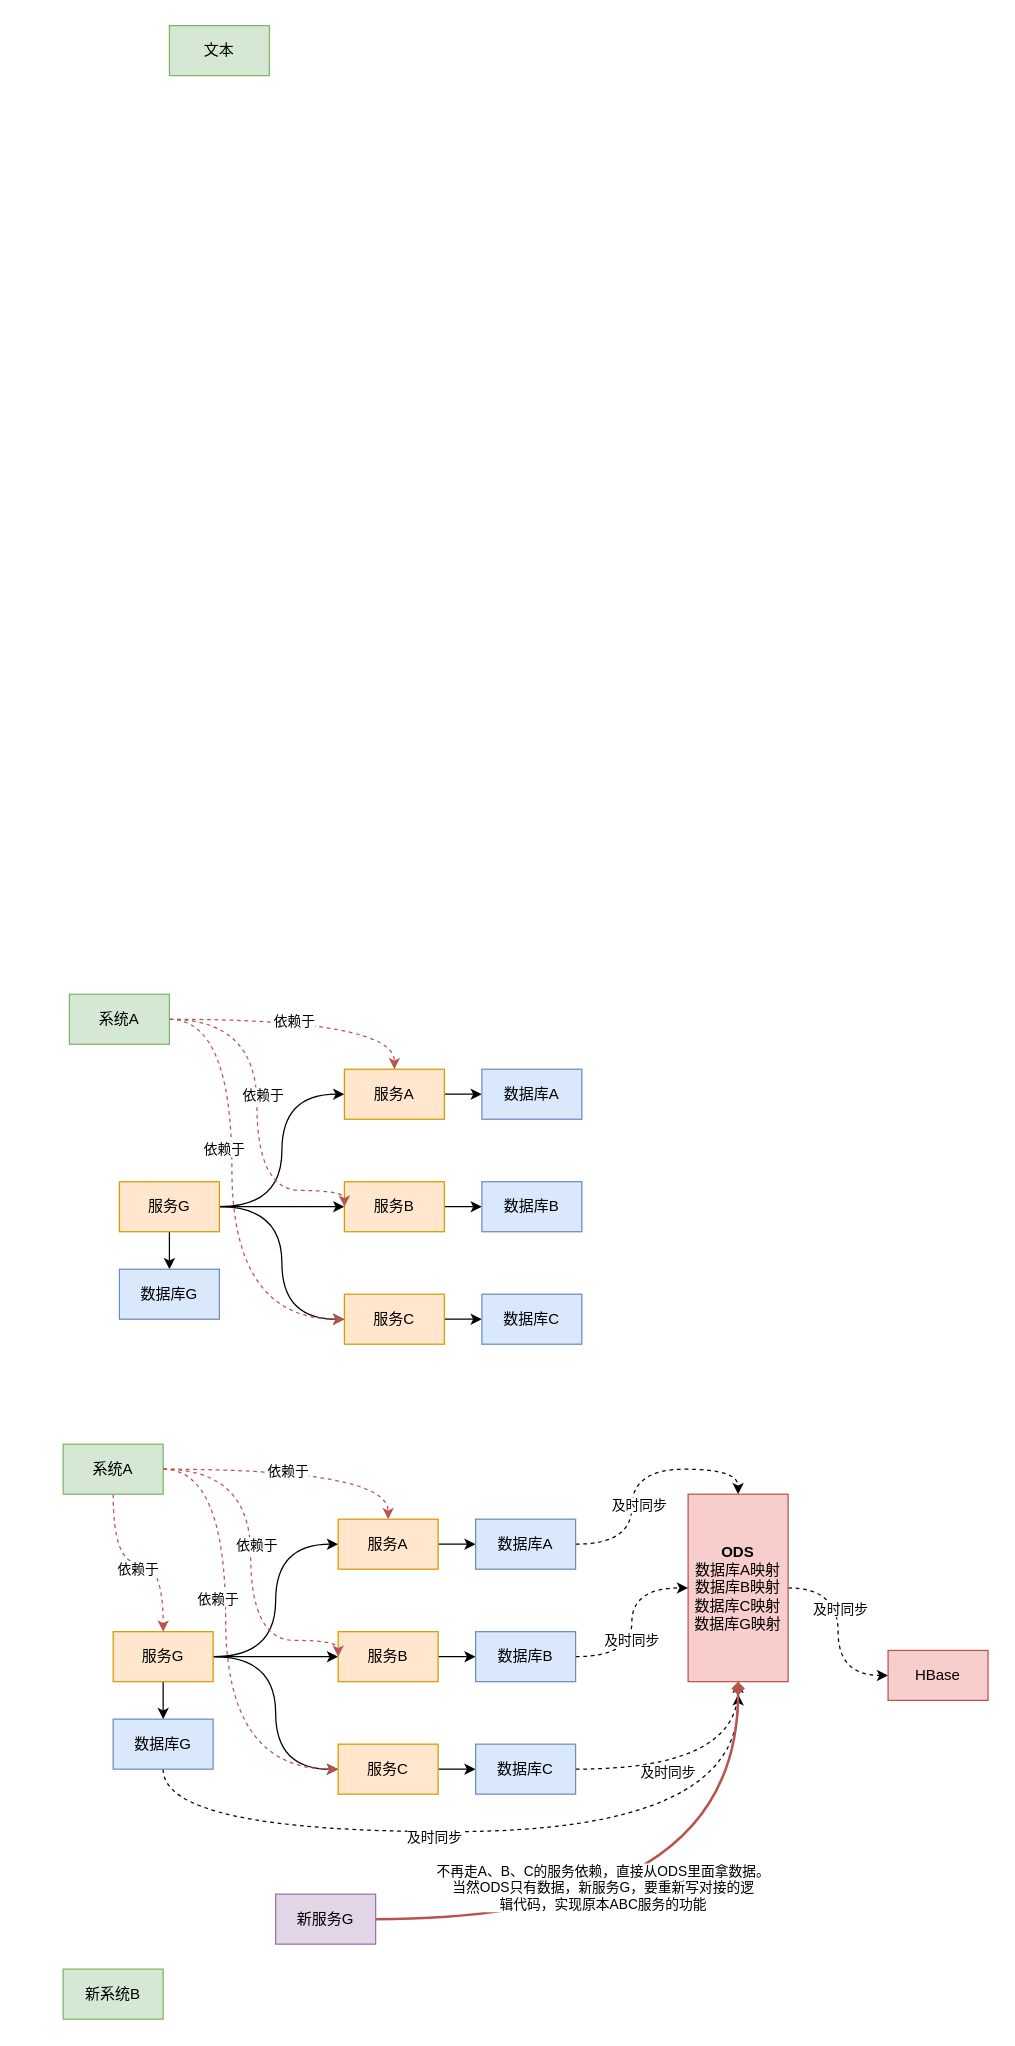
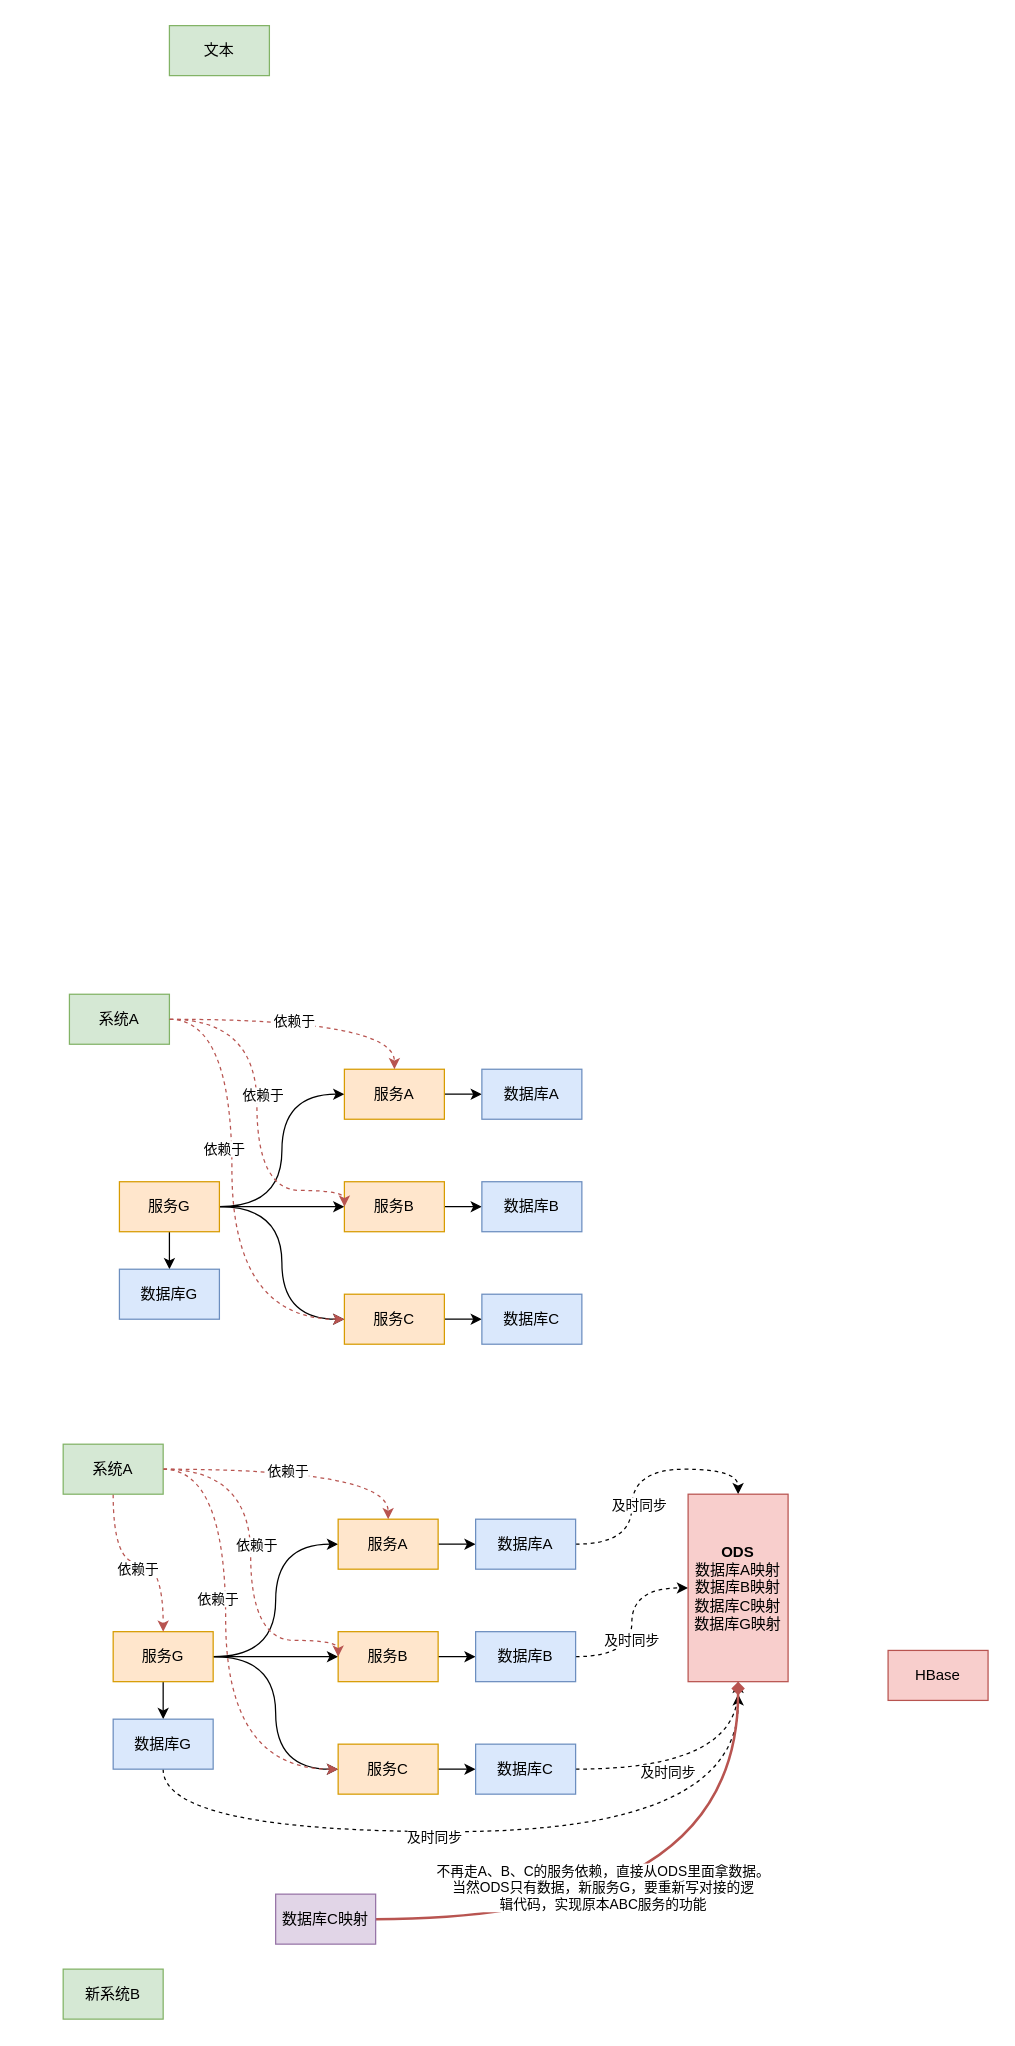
(838, 1629) -> none
(326, 1919) -> (326, 1919)
